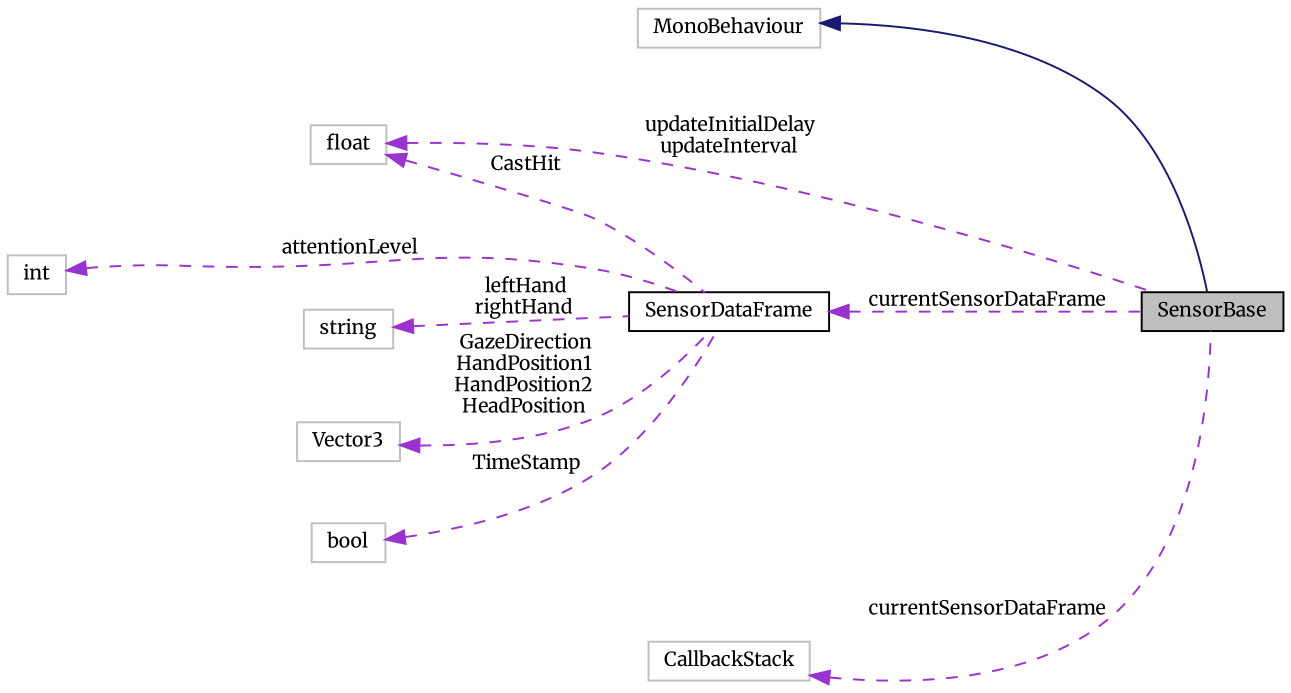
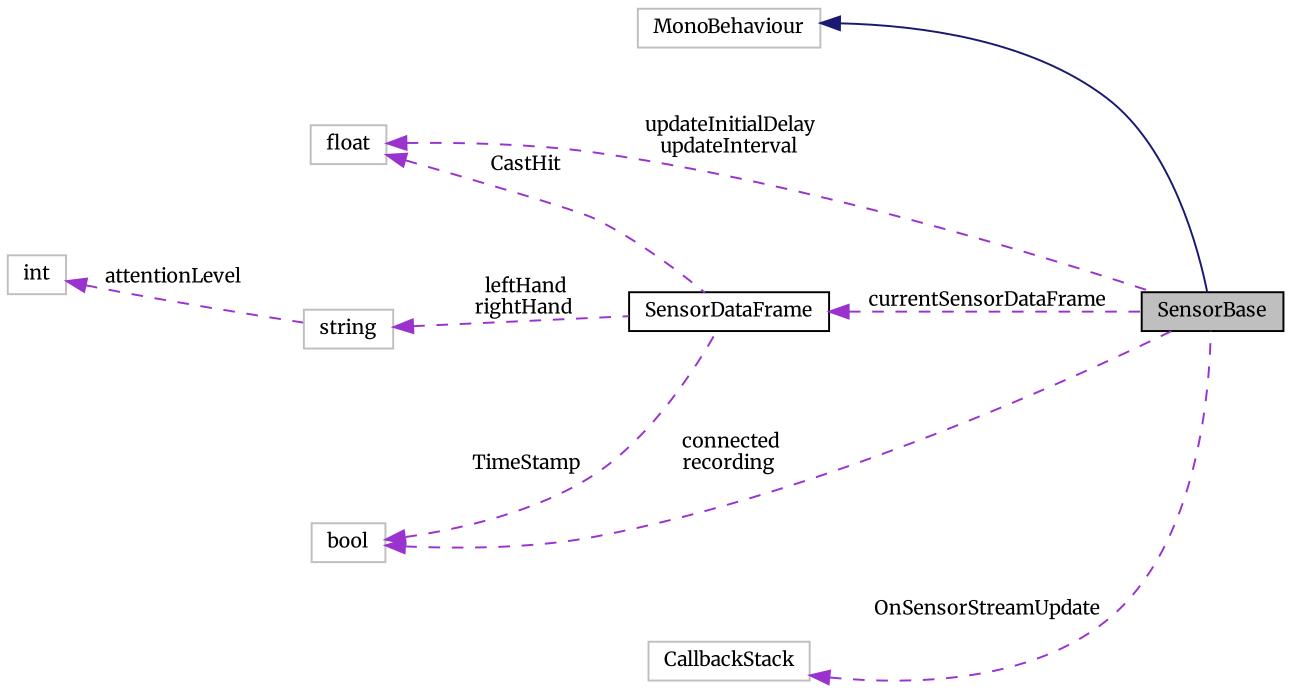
(386, 261) -> (194, 305)
(349, 442) -> none
none -> (800, 482)
(985, 610) -> (985, 610)
